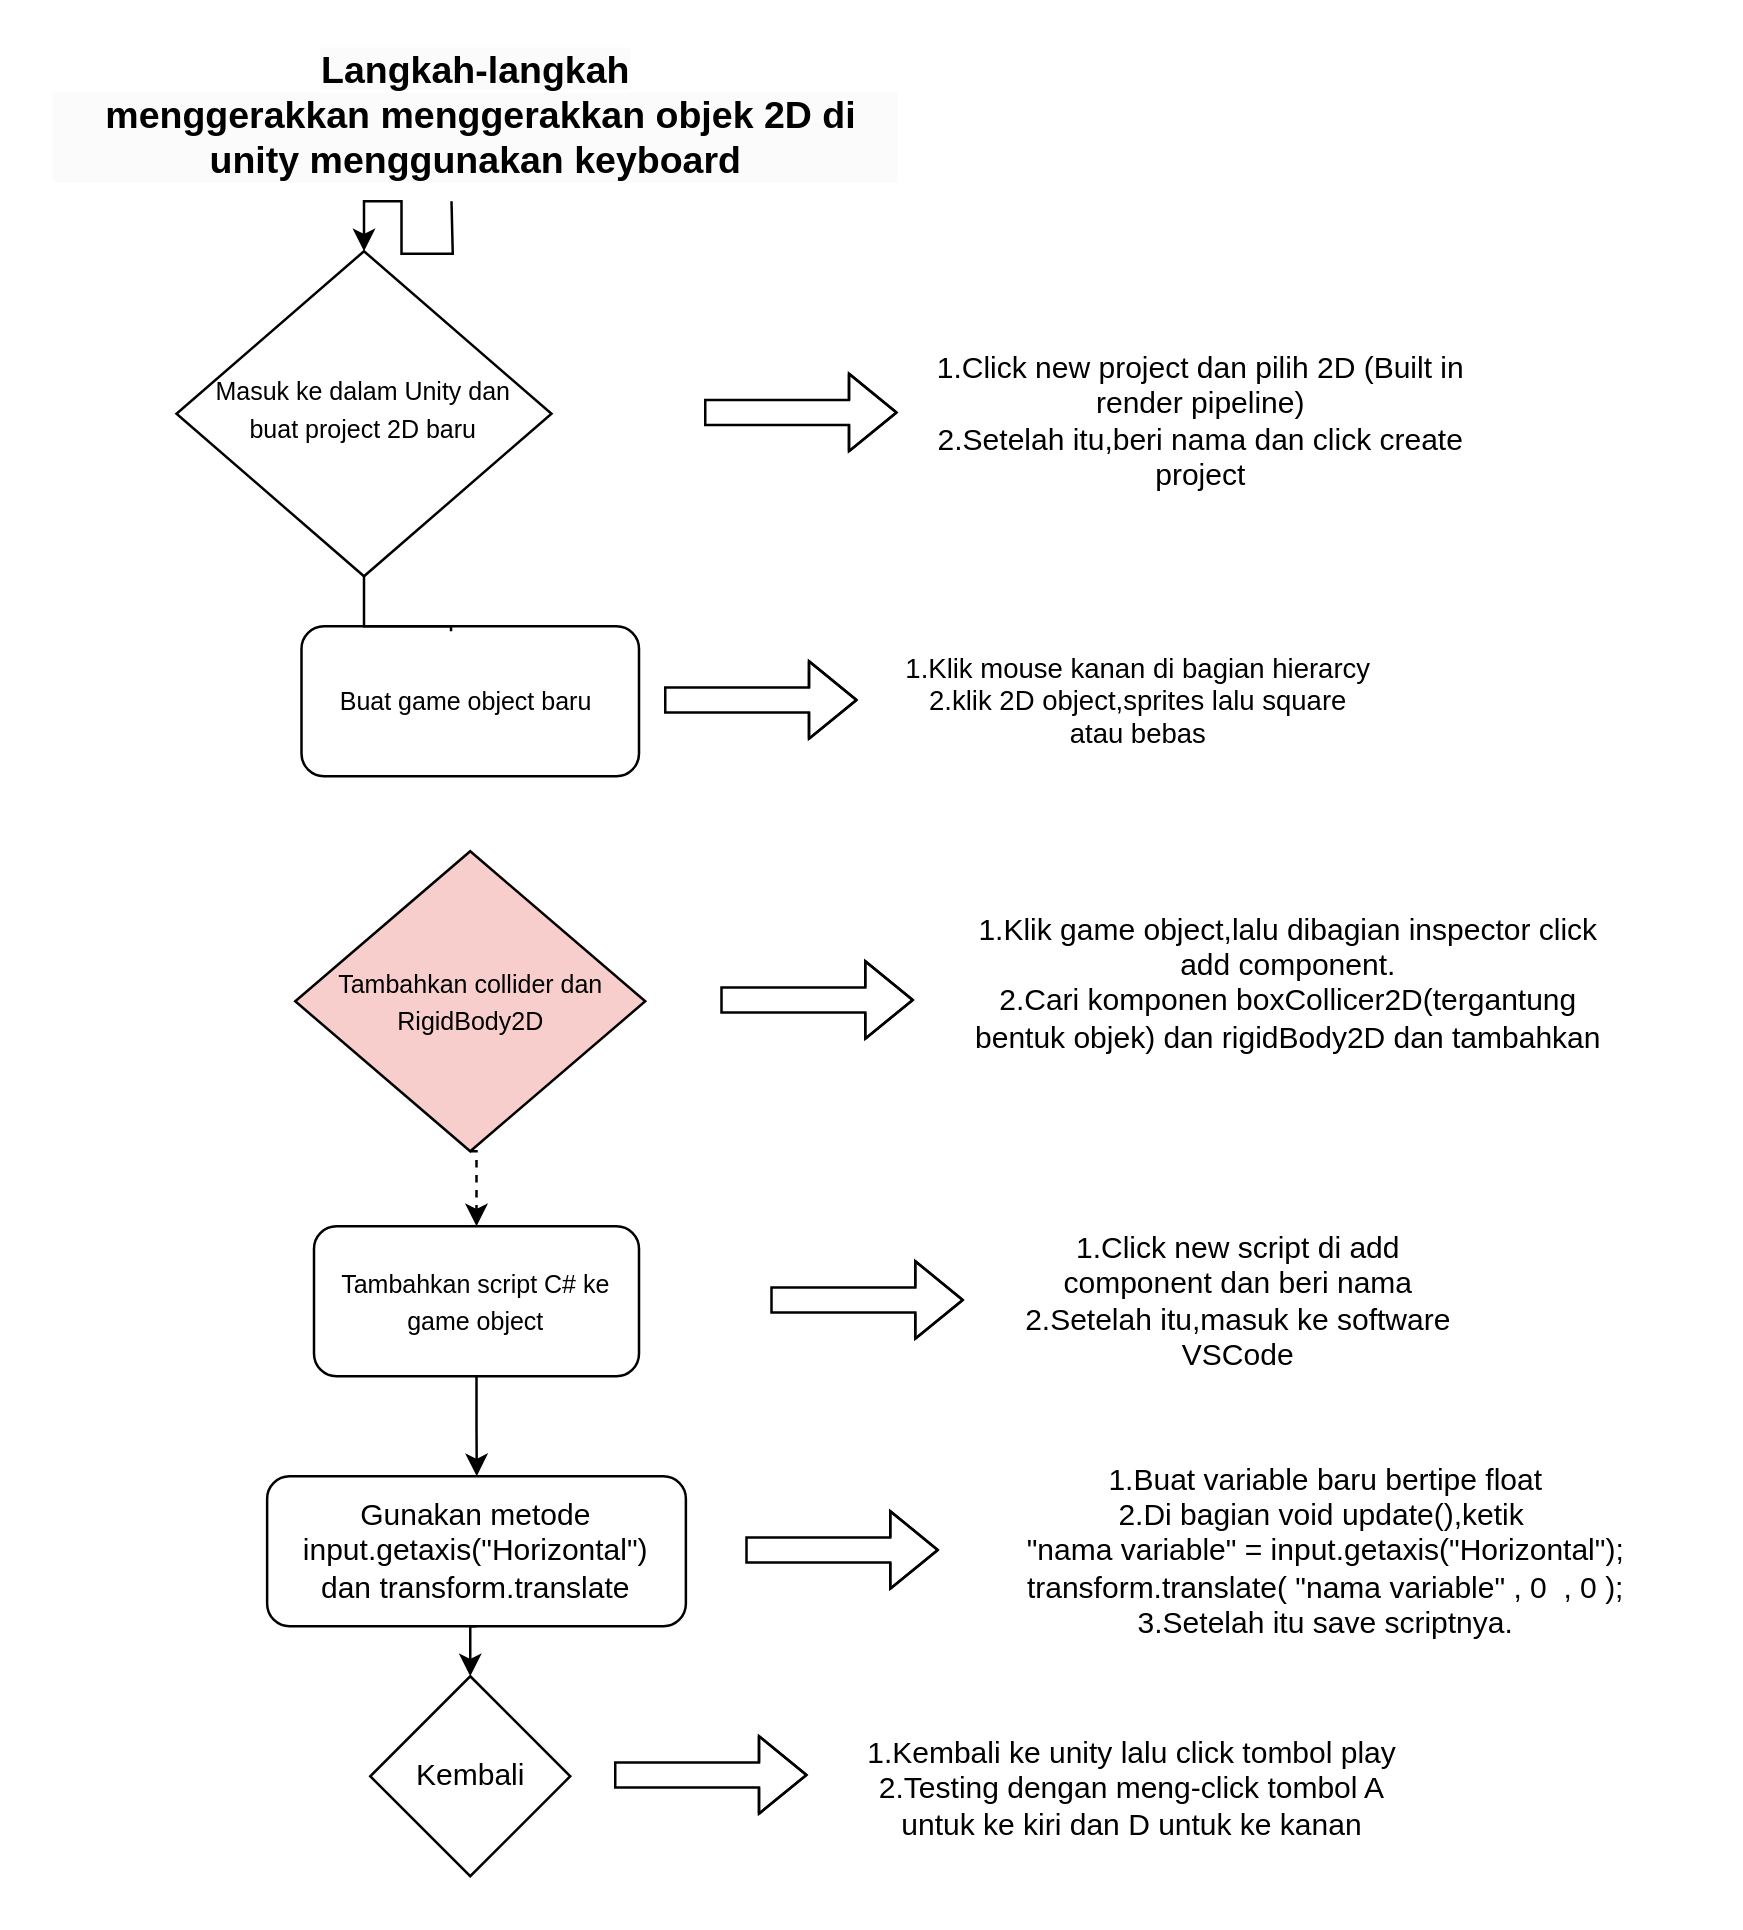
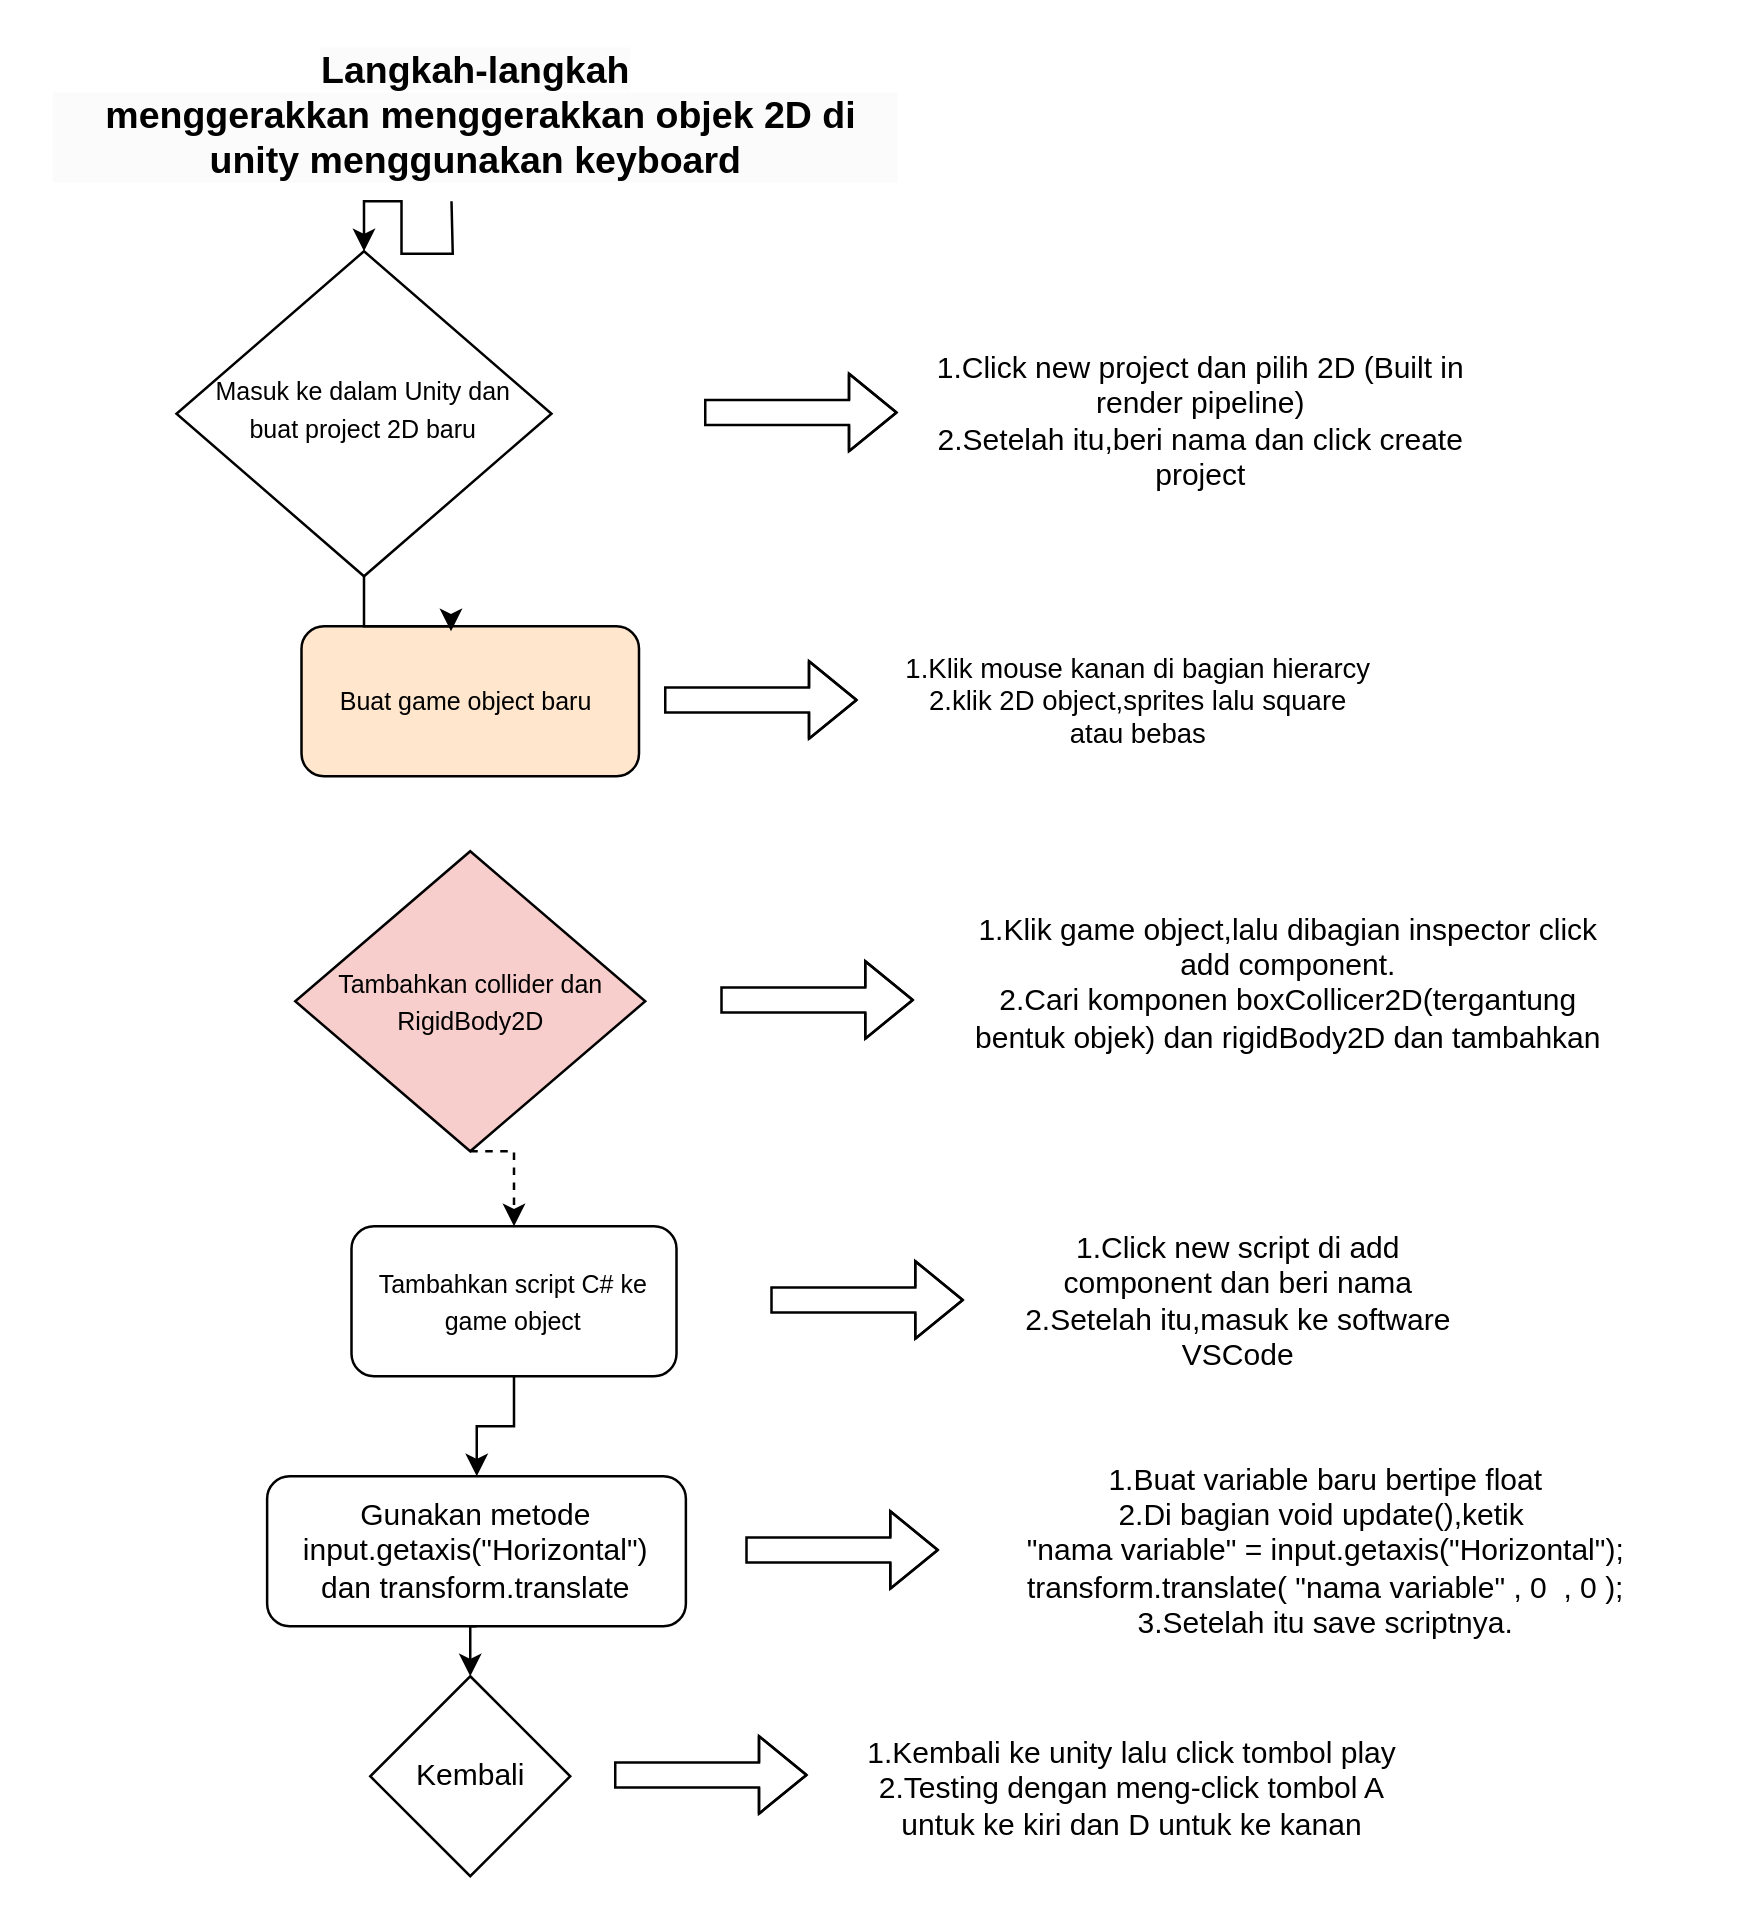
(451, 626) -> (451, 624)
(470, 701) -> (470, 701)
(476, 1301) -> (514, 1301)
